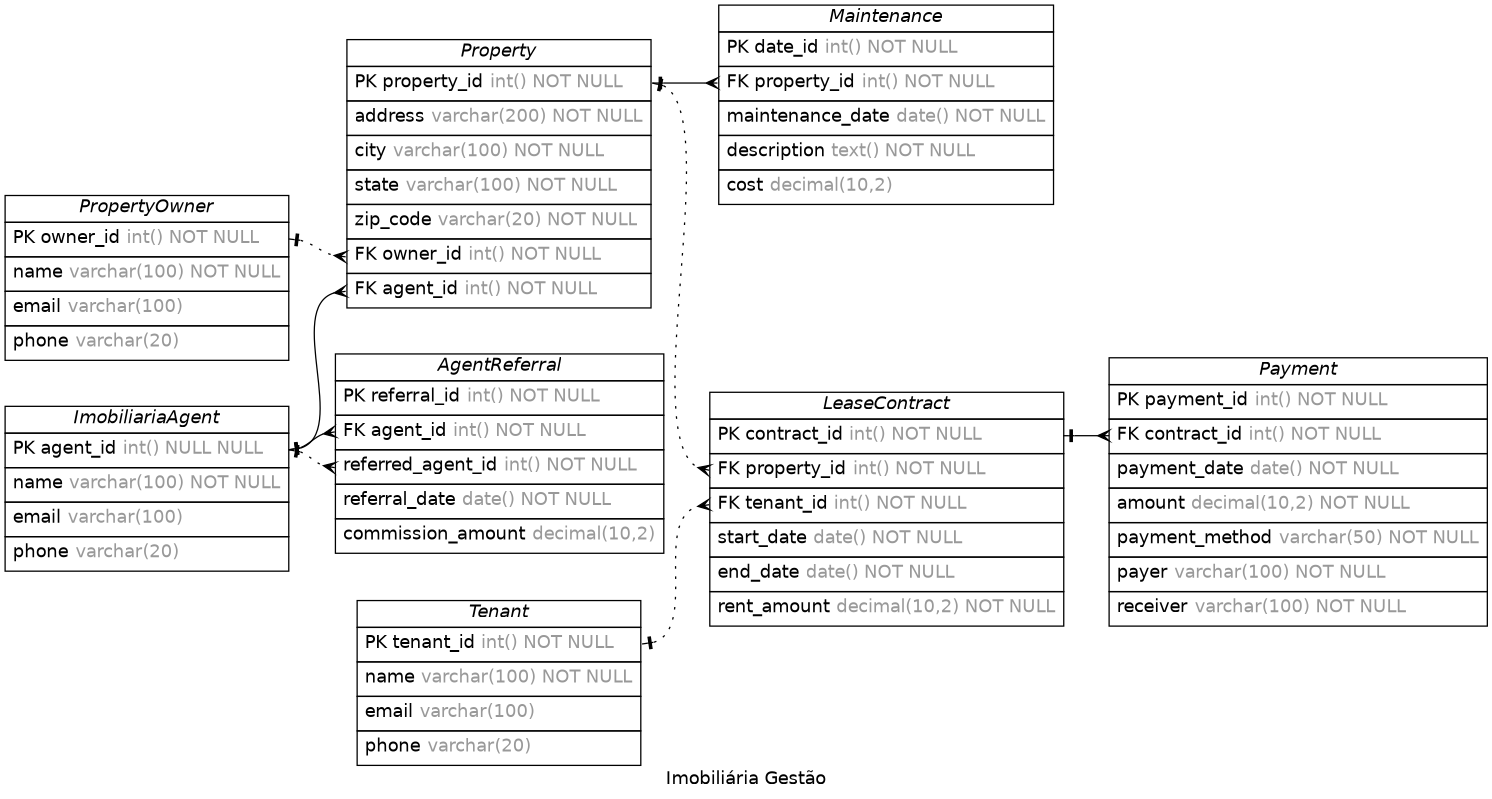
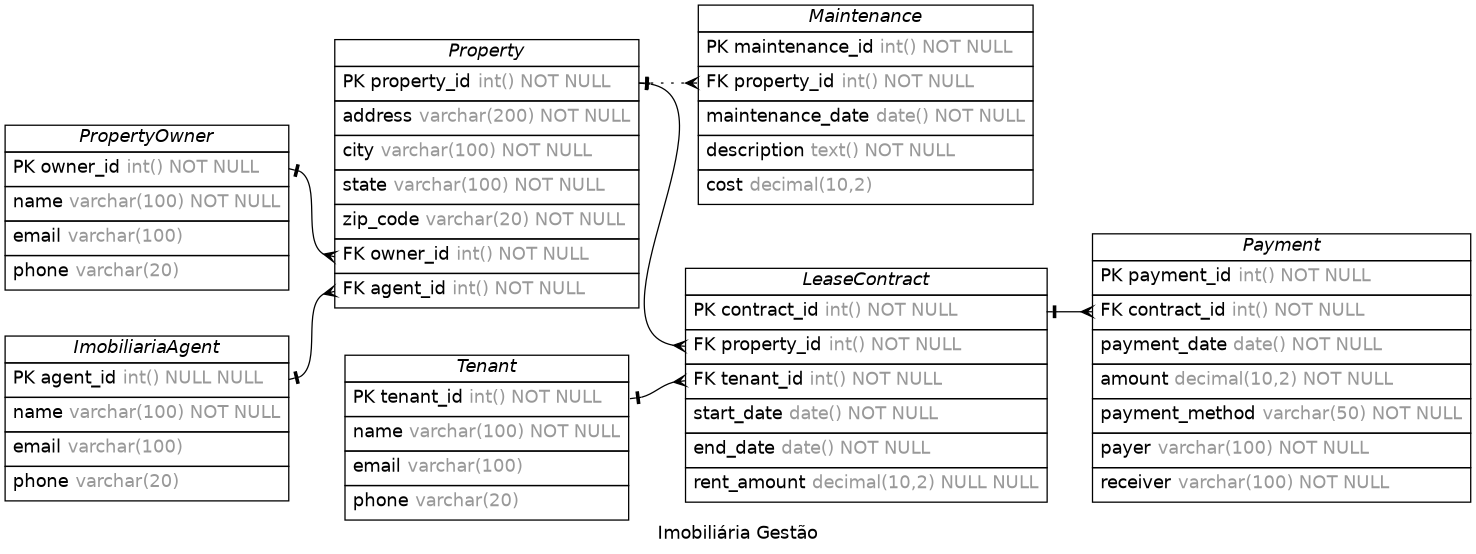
(776, 47) -> (793, 47)
(685, 83) -> (668, 83)
(317, 248) -> (312, 213)
(681, 277) -> (662, 215)
(499, 454) -> none
(676, 574) -> (657, 390)
(946, 607) -> (926, 483)
